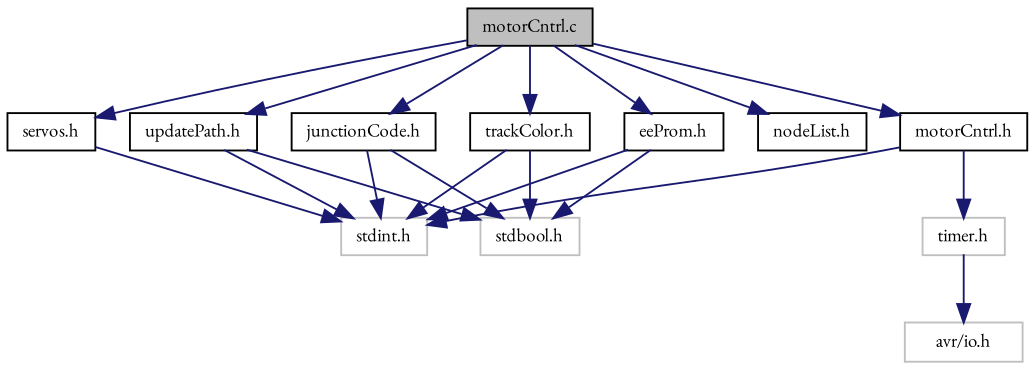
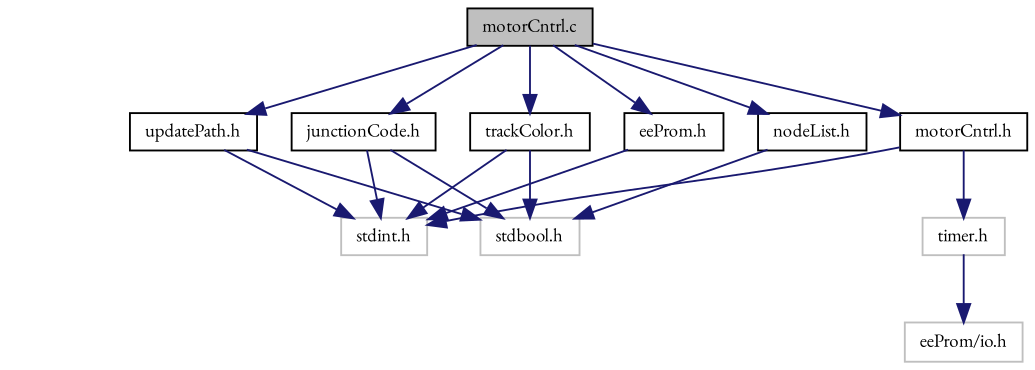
(51, 132) -> none
(610, 179) -> (724, 165)
(964, 342) -> (964, 342)
